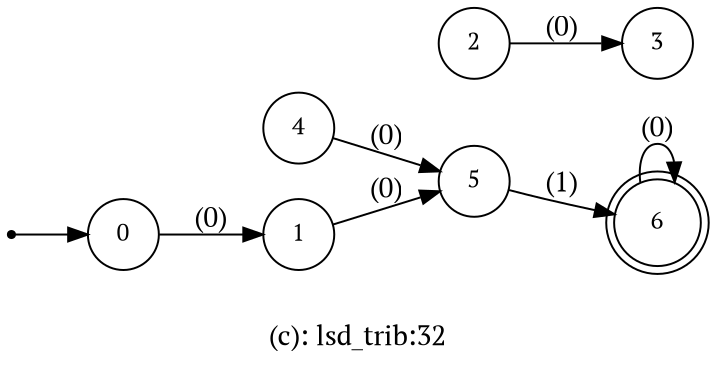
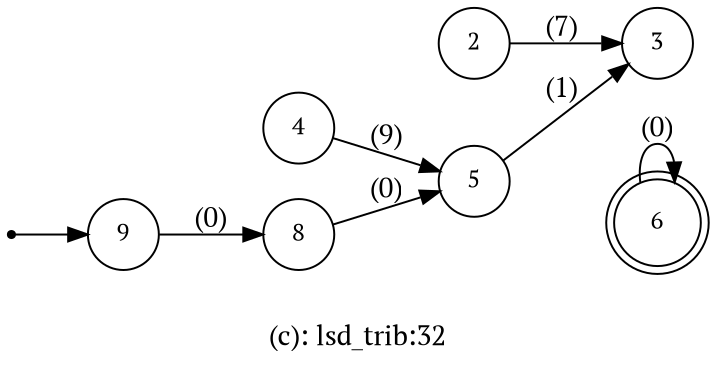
(562, 29) -> (562, 29)
(386, 137) -> (386, 137)
(552, 201) -> (558, 119)
(123, 235) -> (123, 235)
(299, 235) -> (299, 235)
